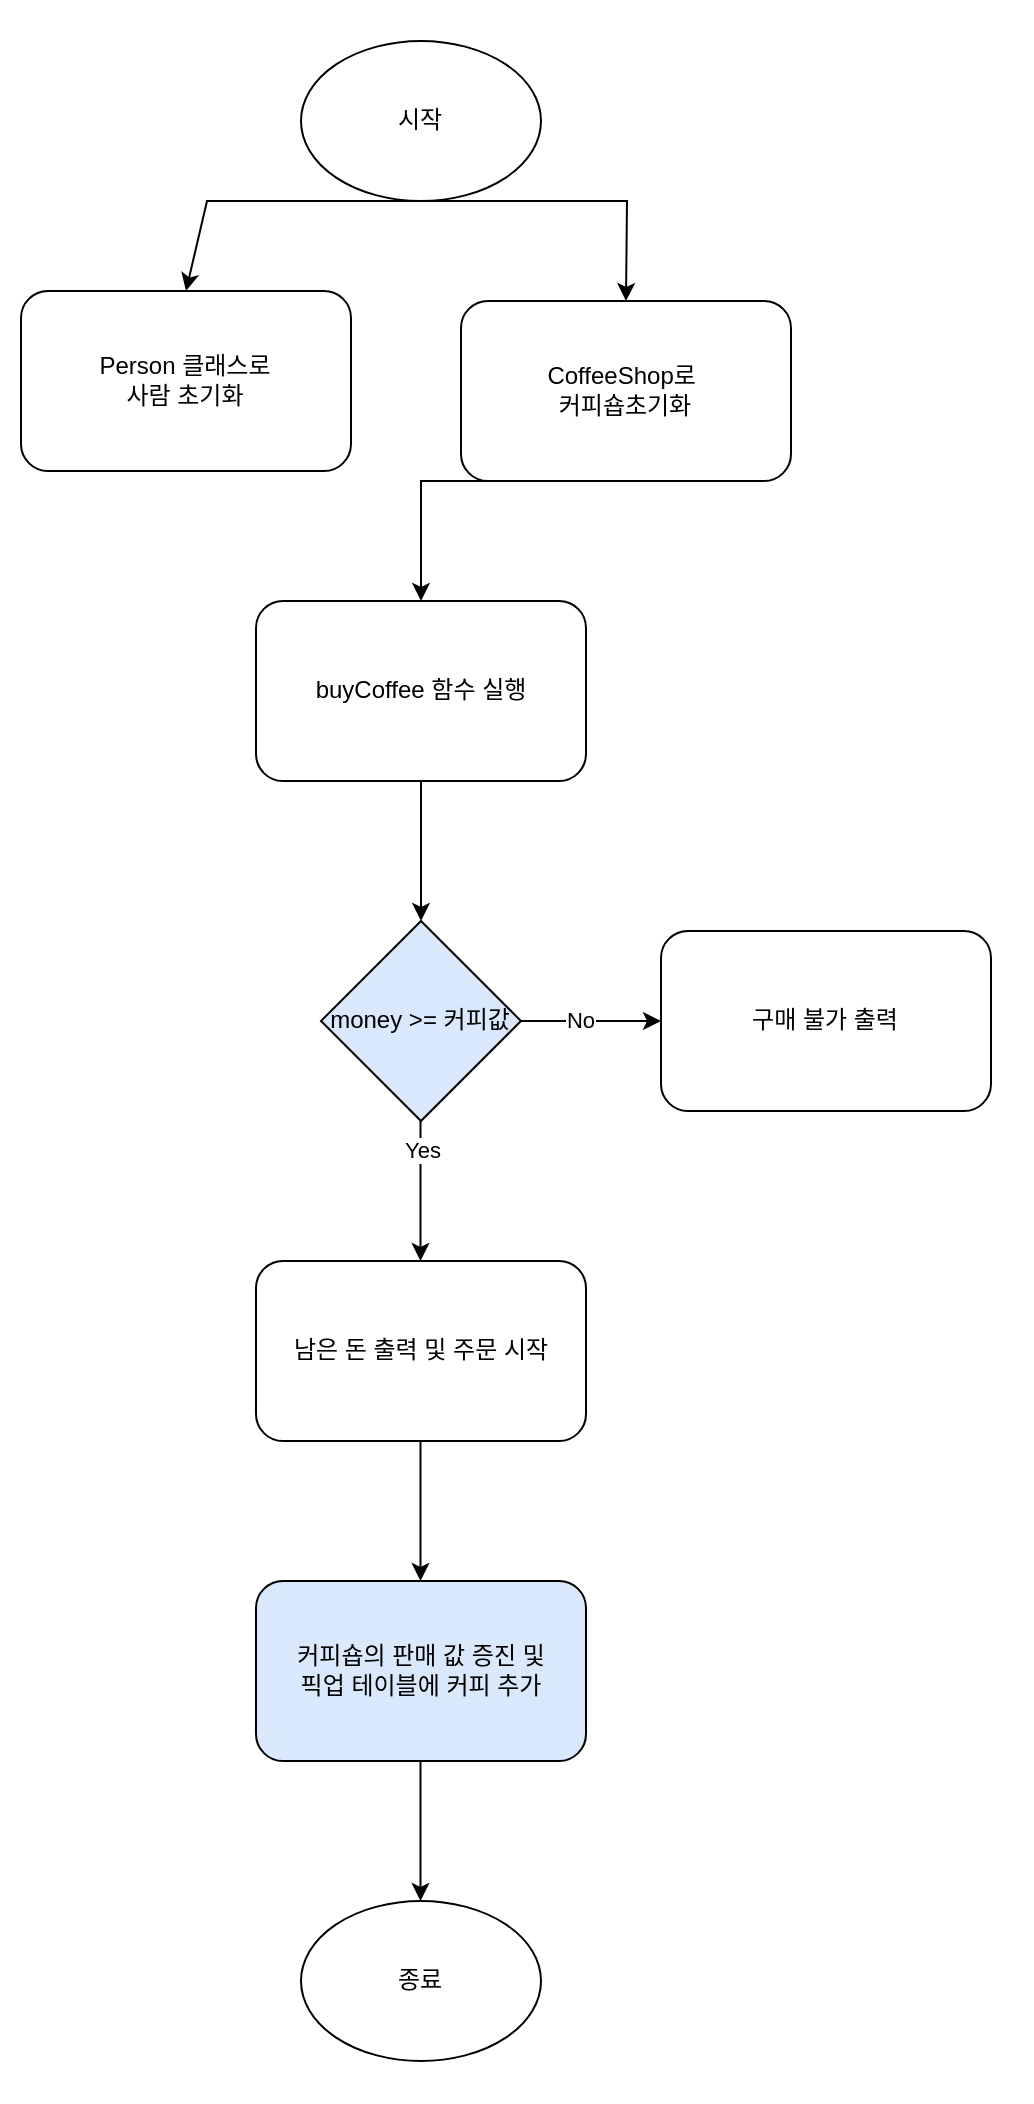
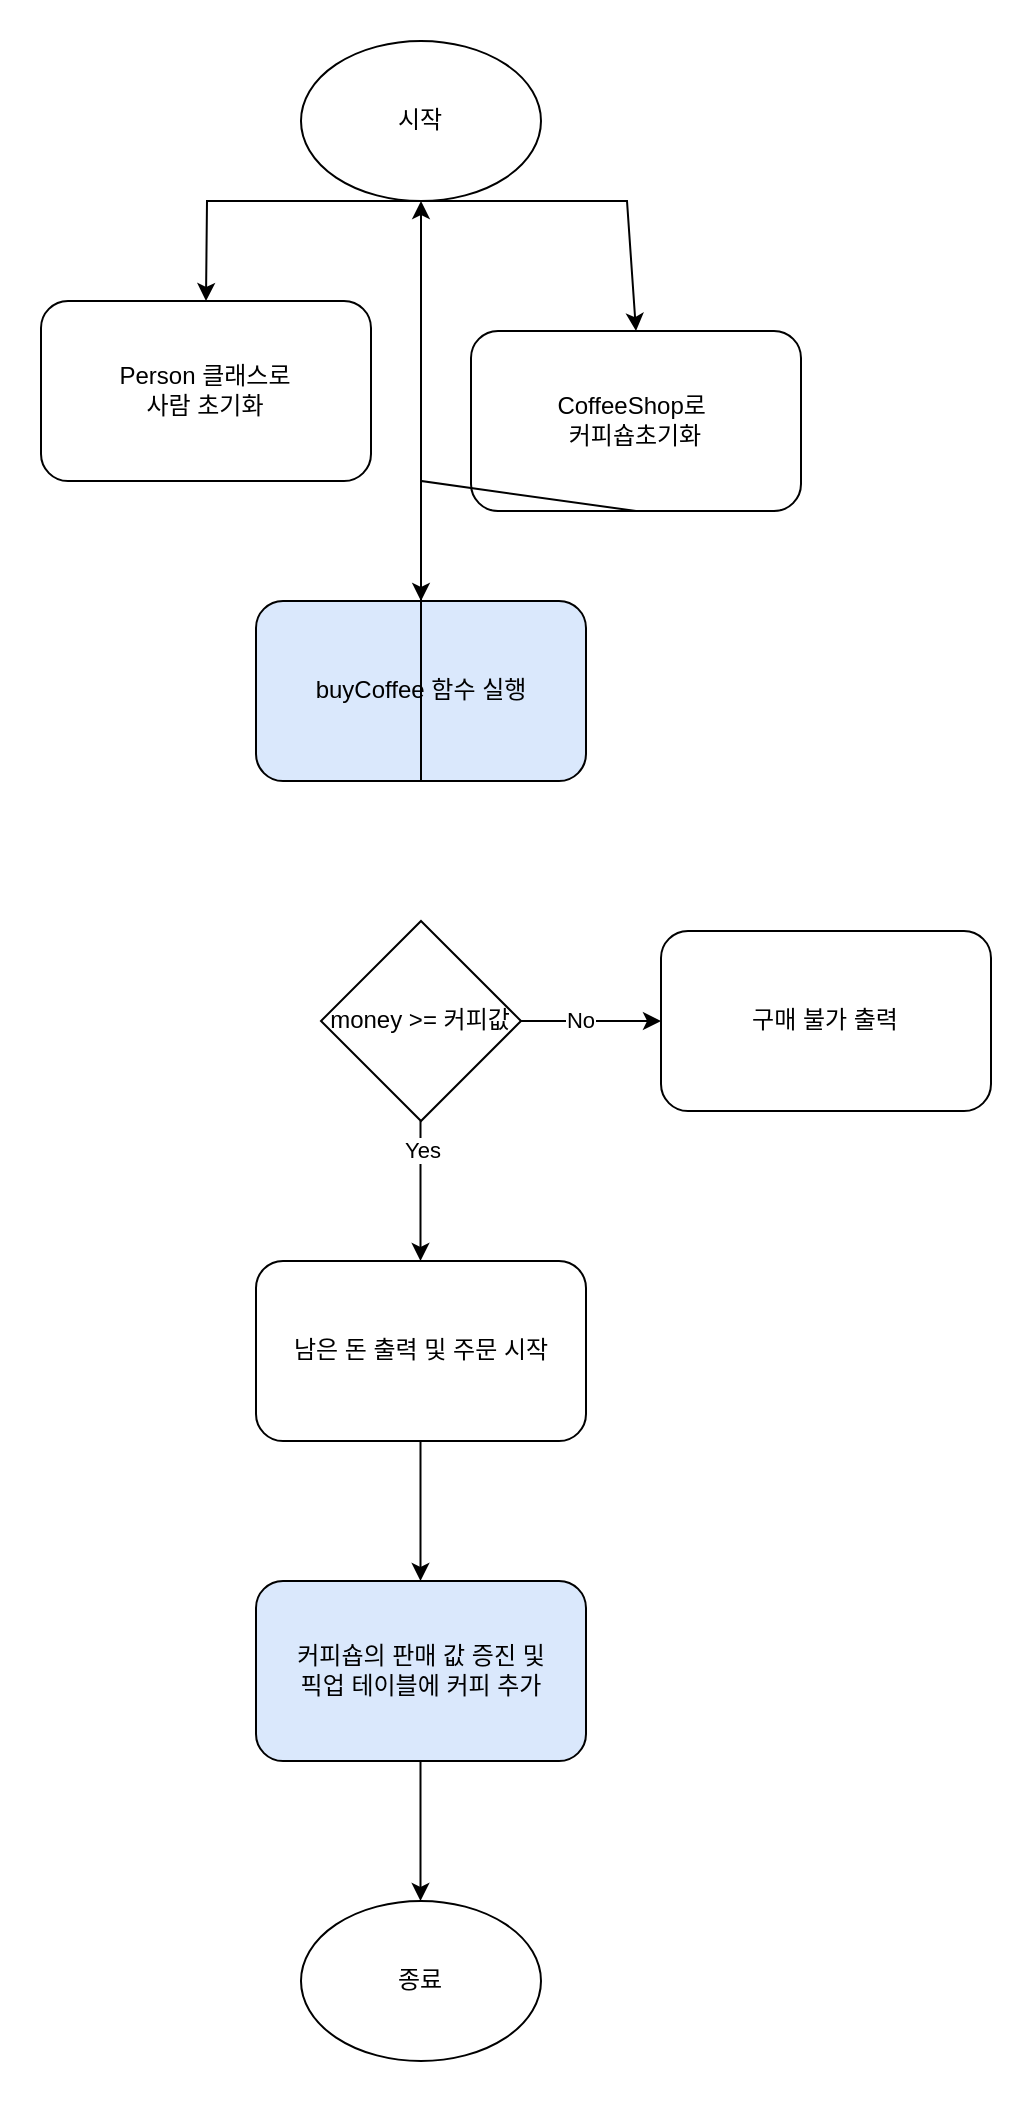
(186, 381) -> (206, 391)
(626, 391) -> (636, 421)
(421, 691) -> (421, 691)
(421, 844) -> (421, 346)
(421, 1021) -> (421, 1021)
